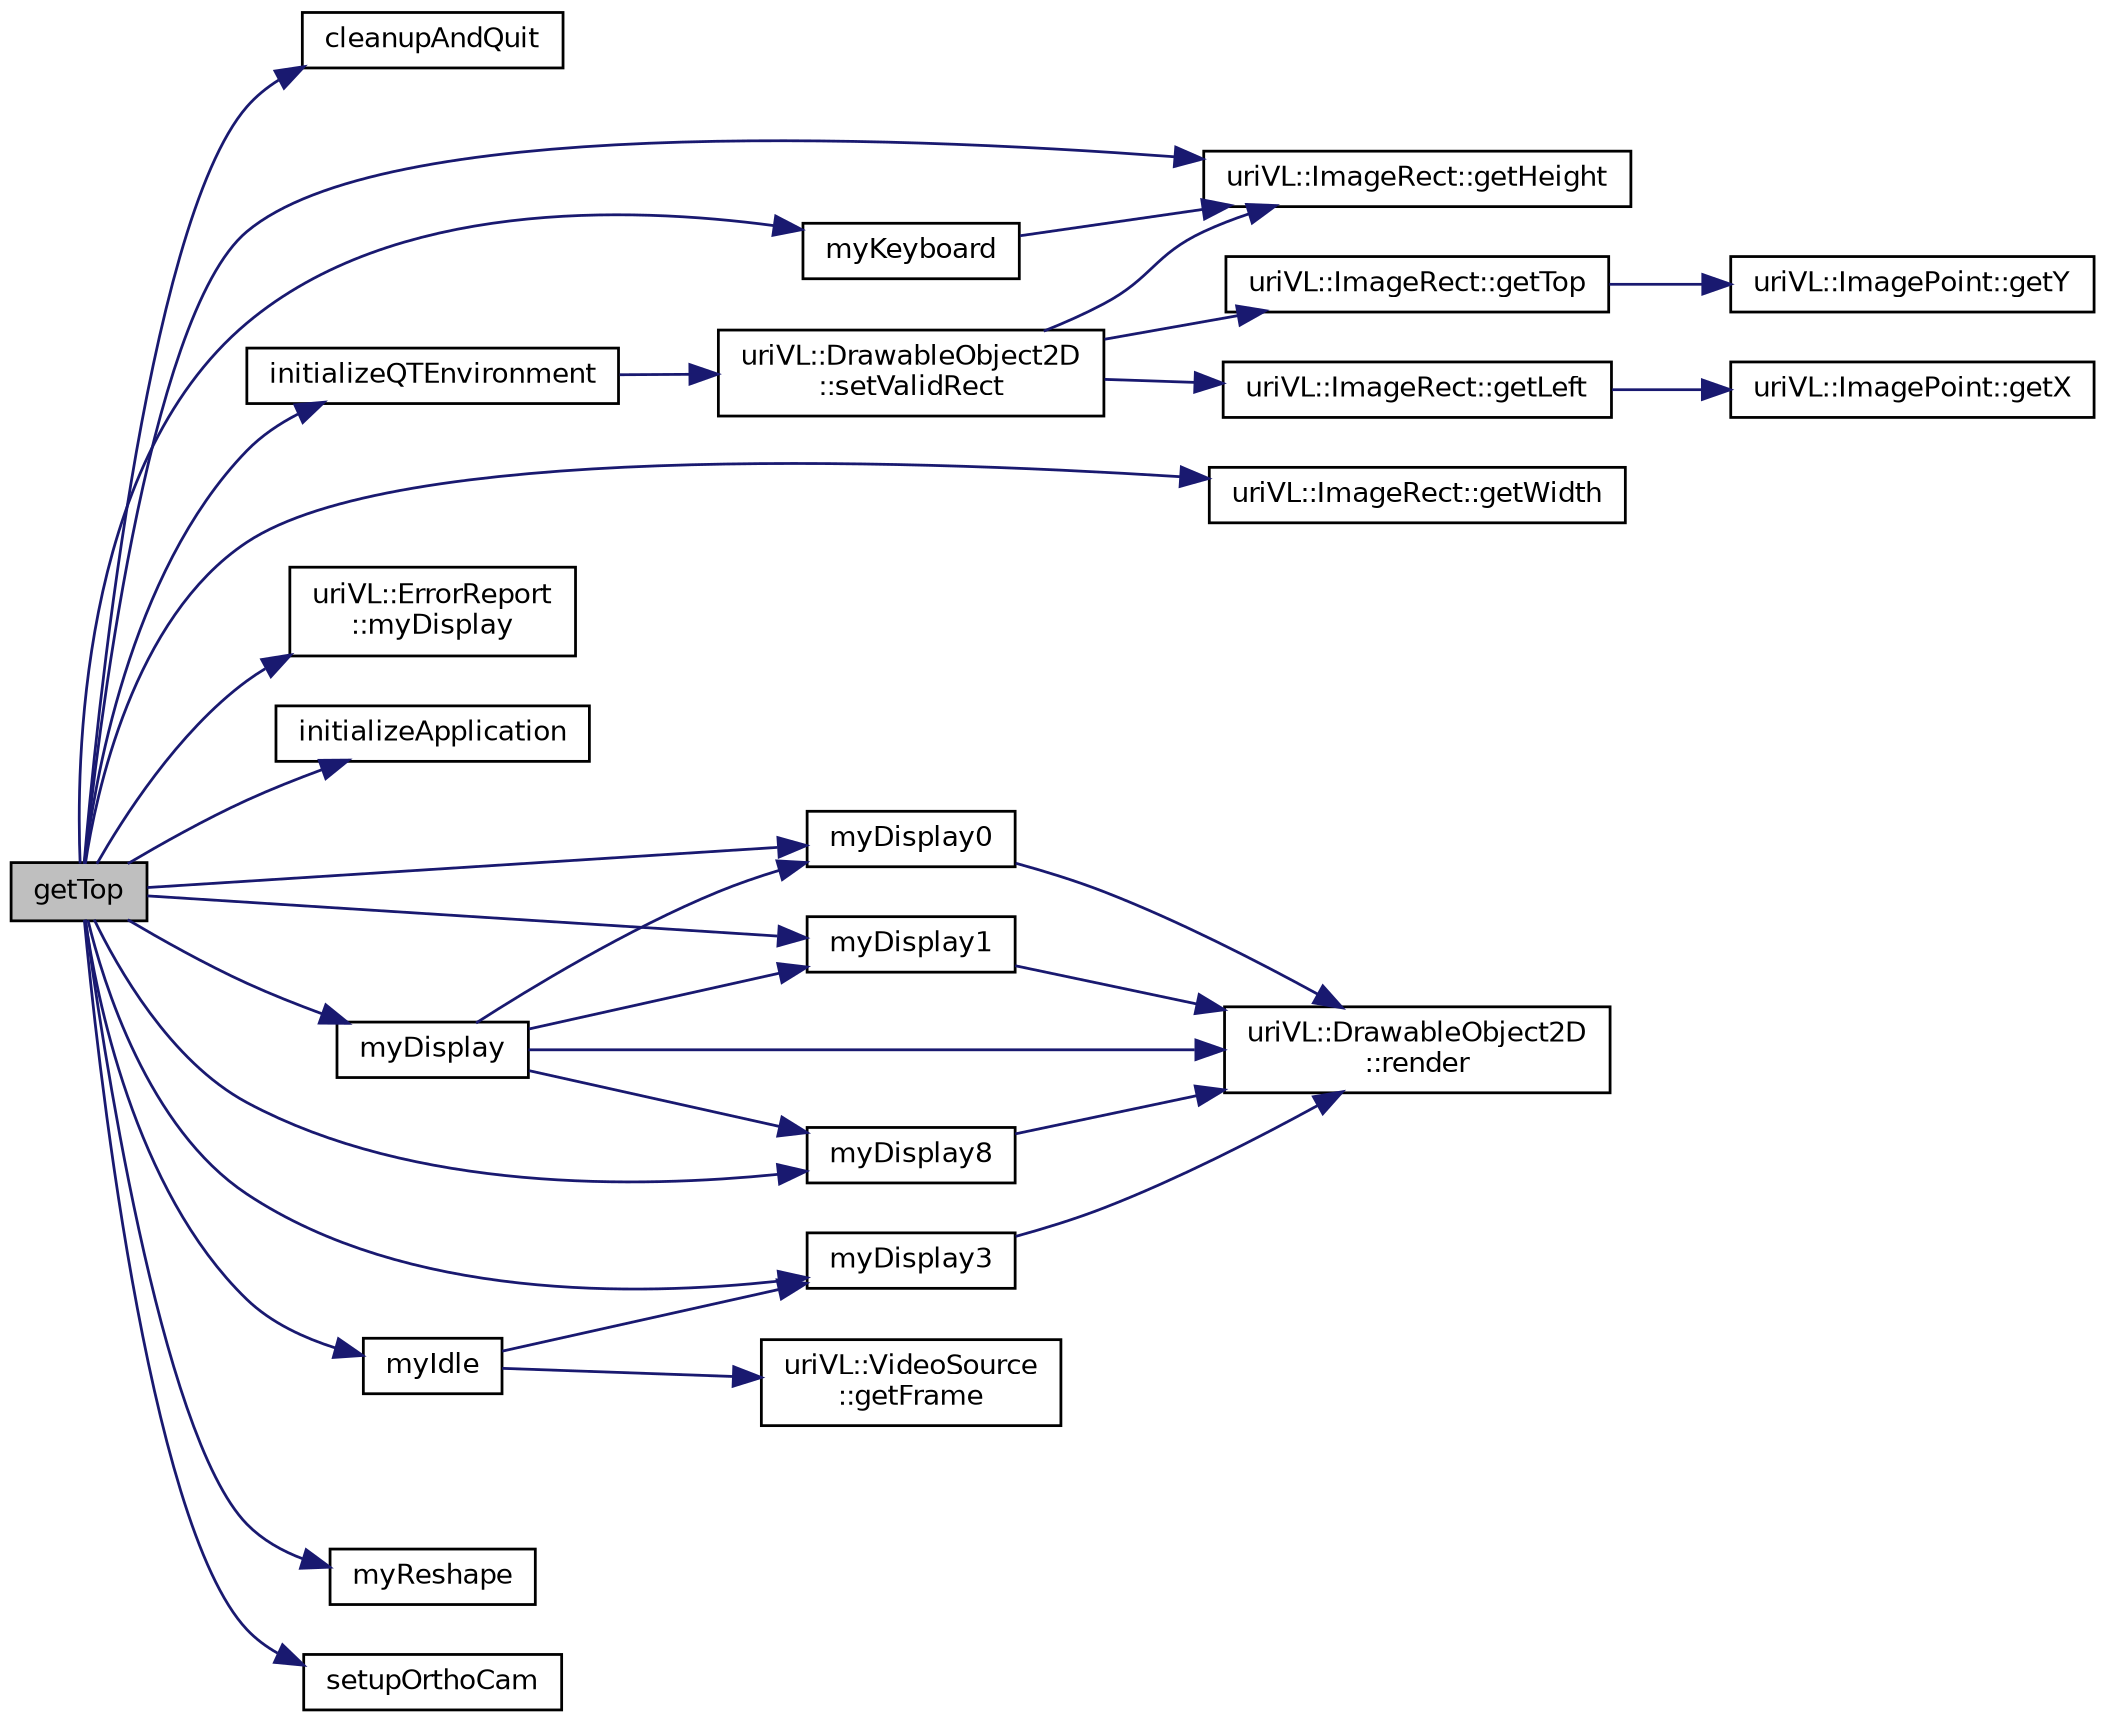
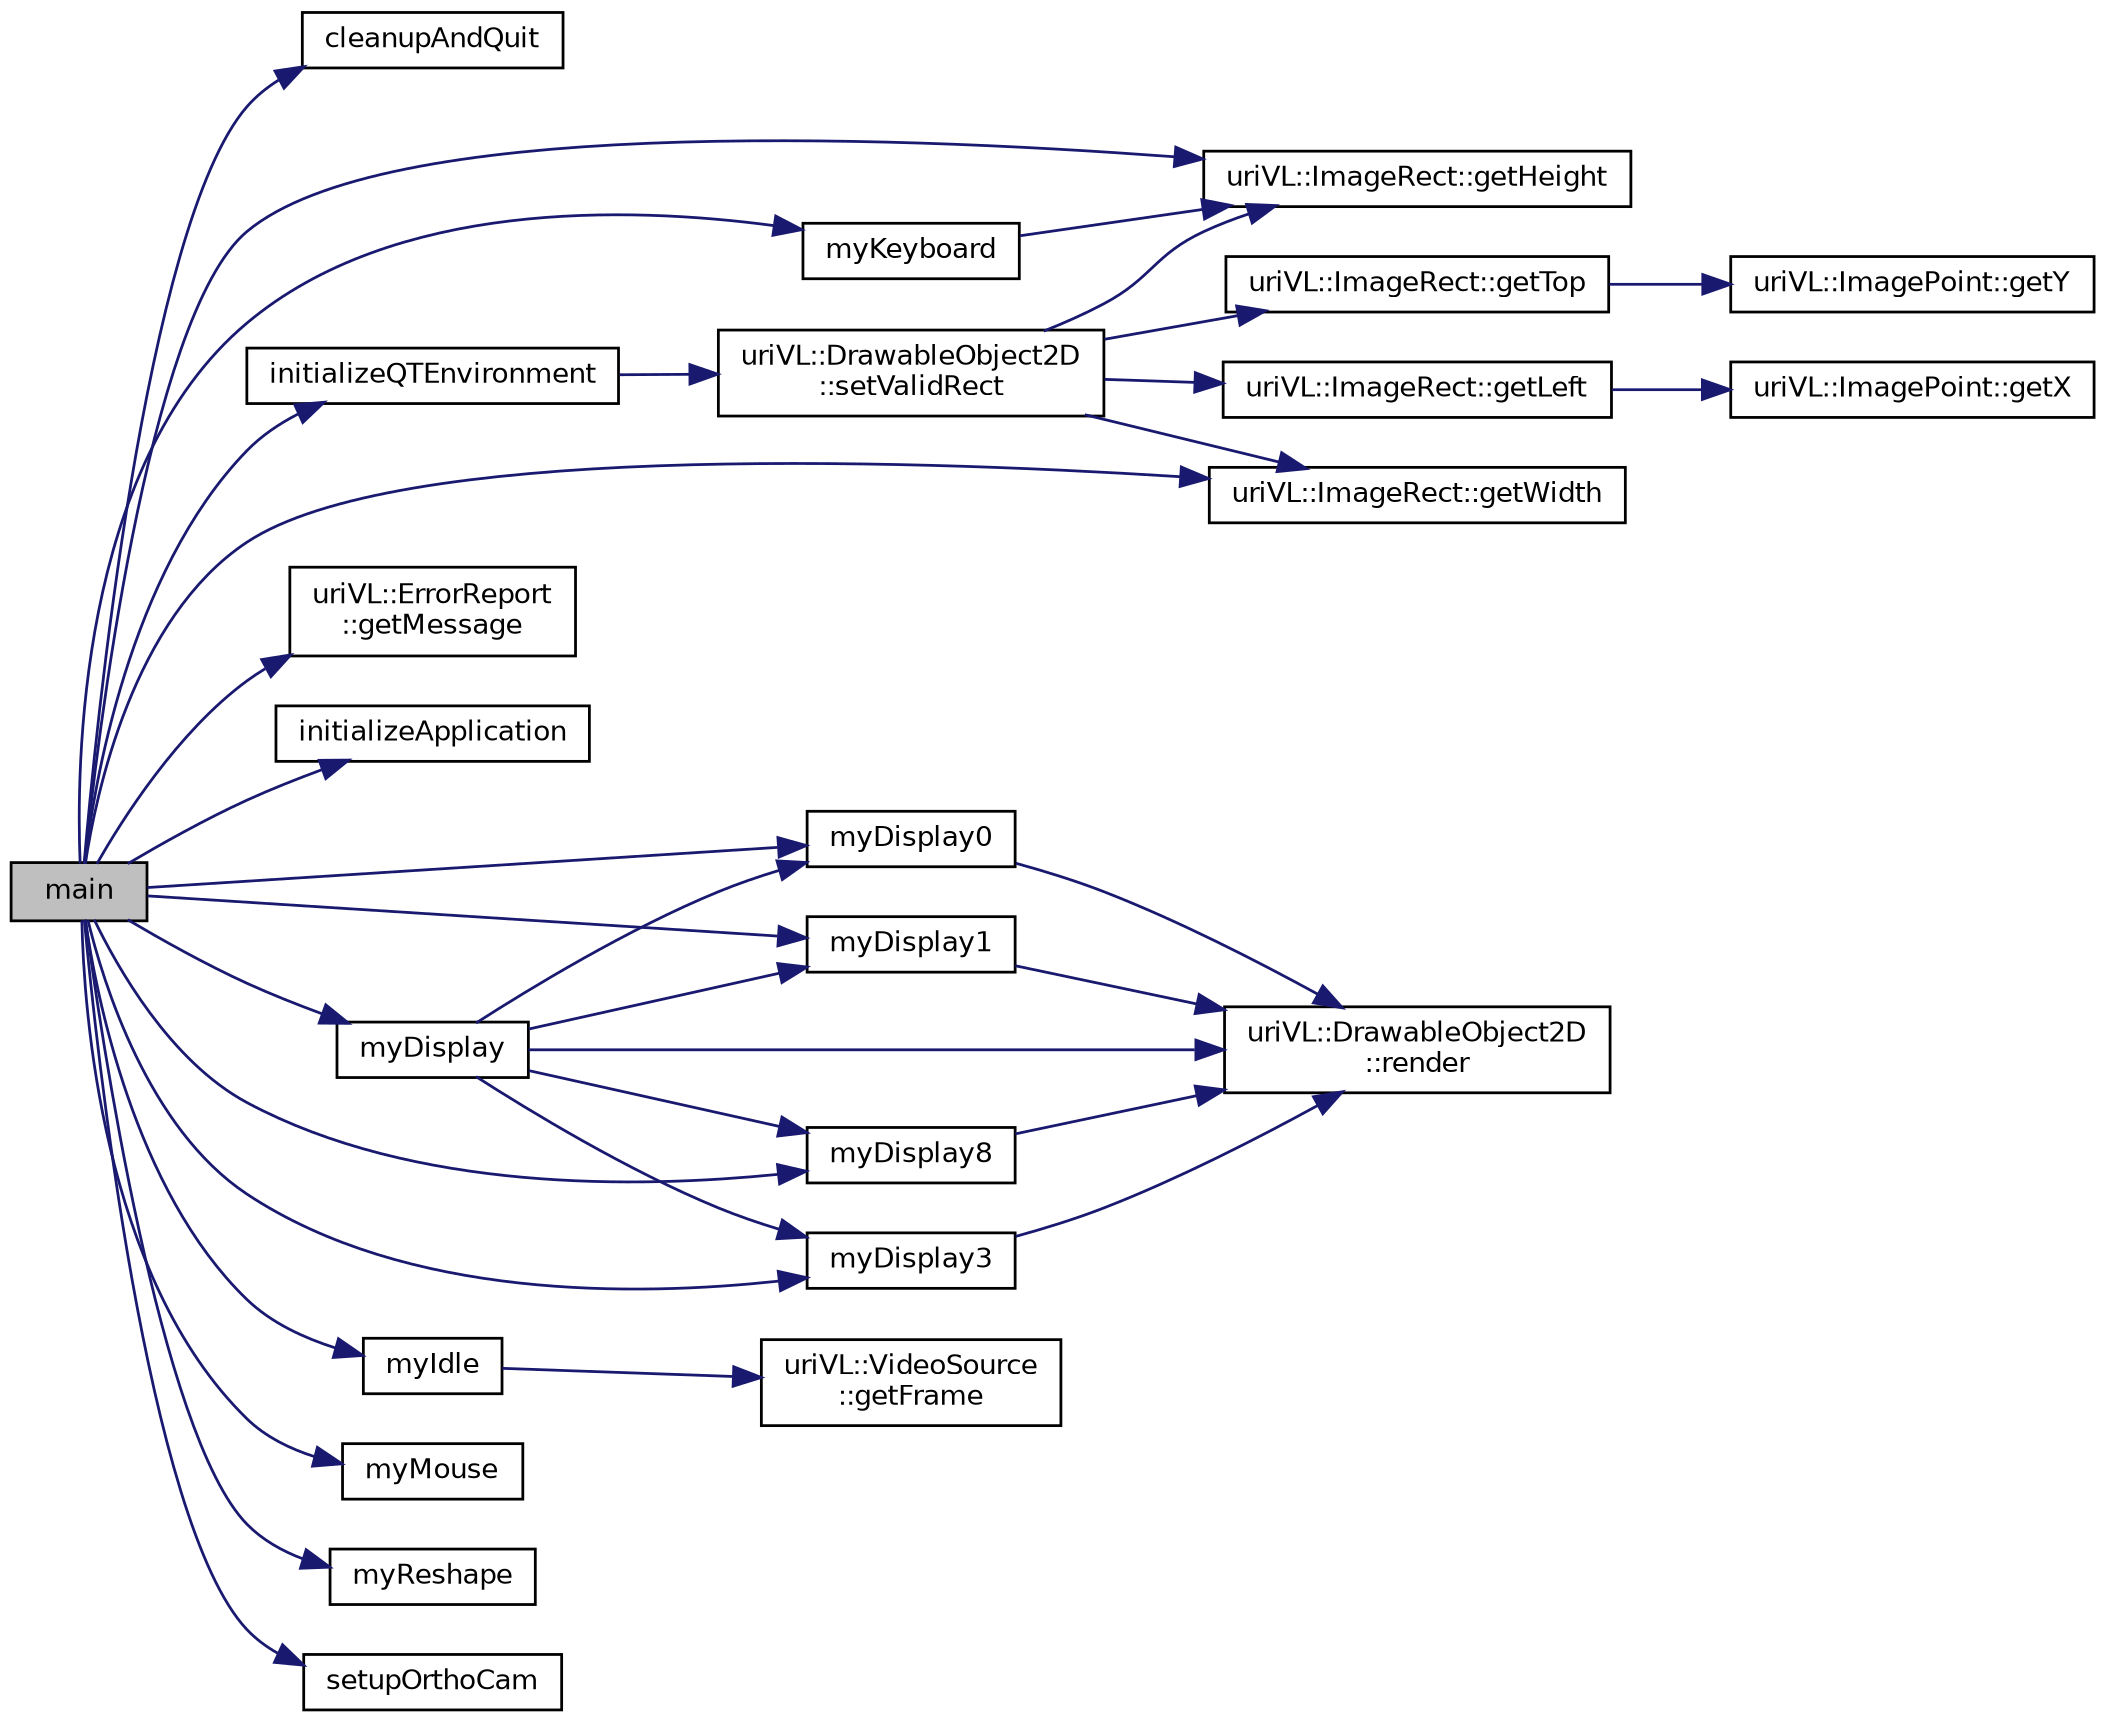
none -> (1182, 438)
(433, 612) -> (433, 612)
(79, 892) -> (79, 892)
(640, 1320) -> (623, 1163)
none -> (433, 1471)
